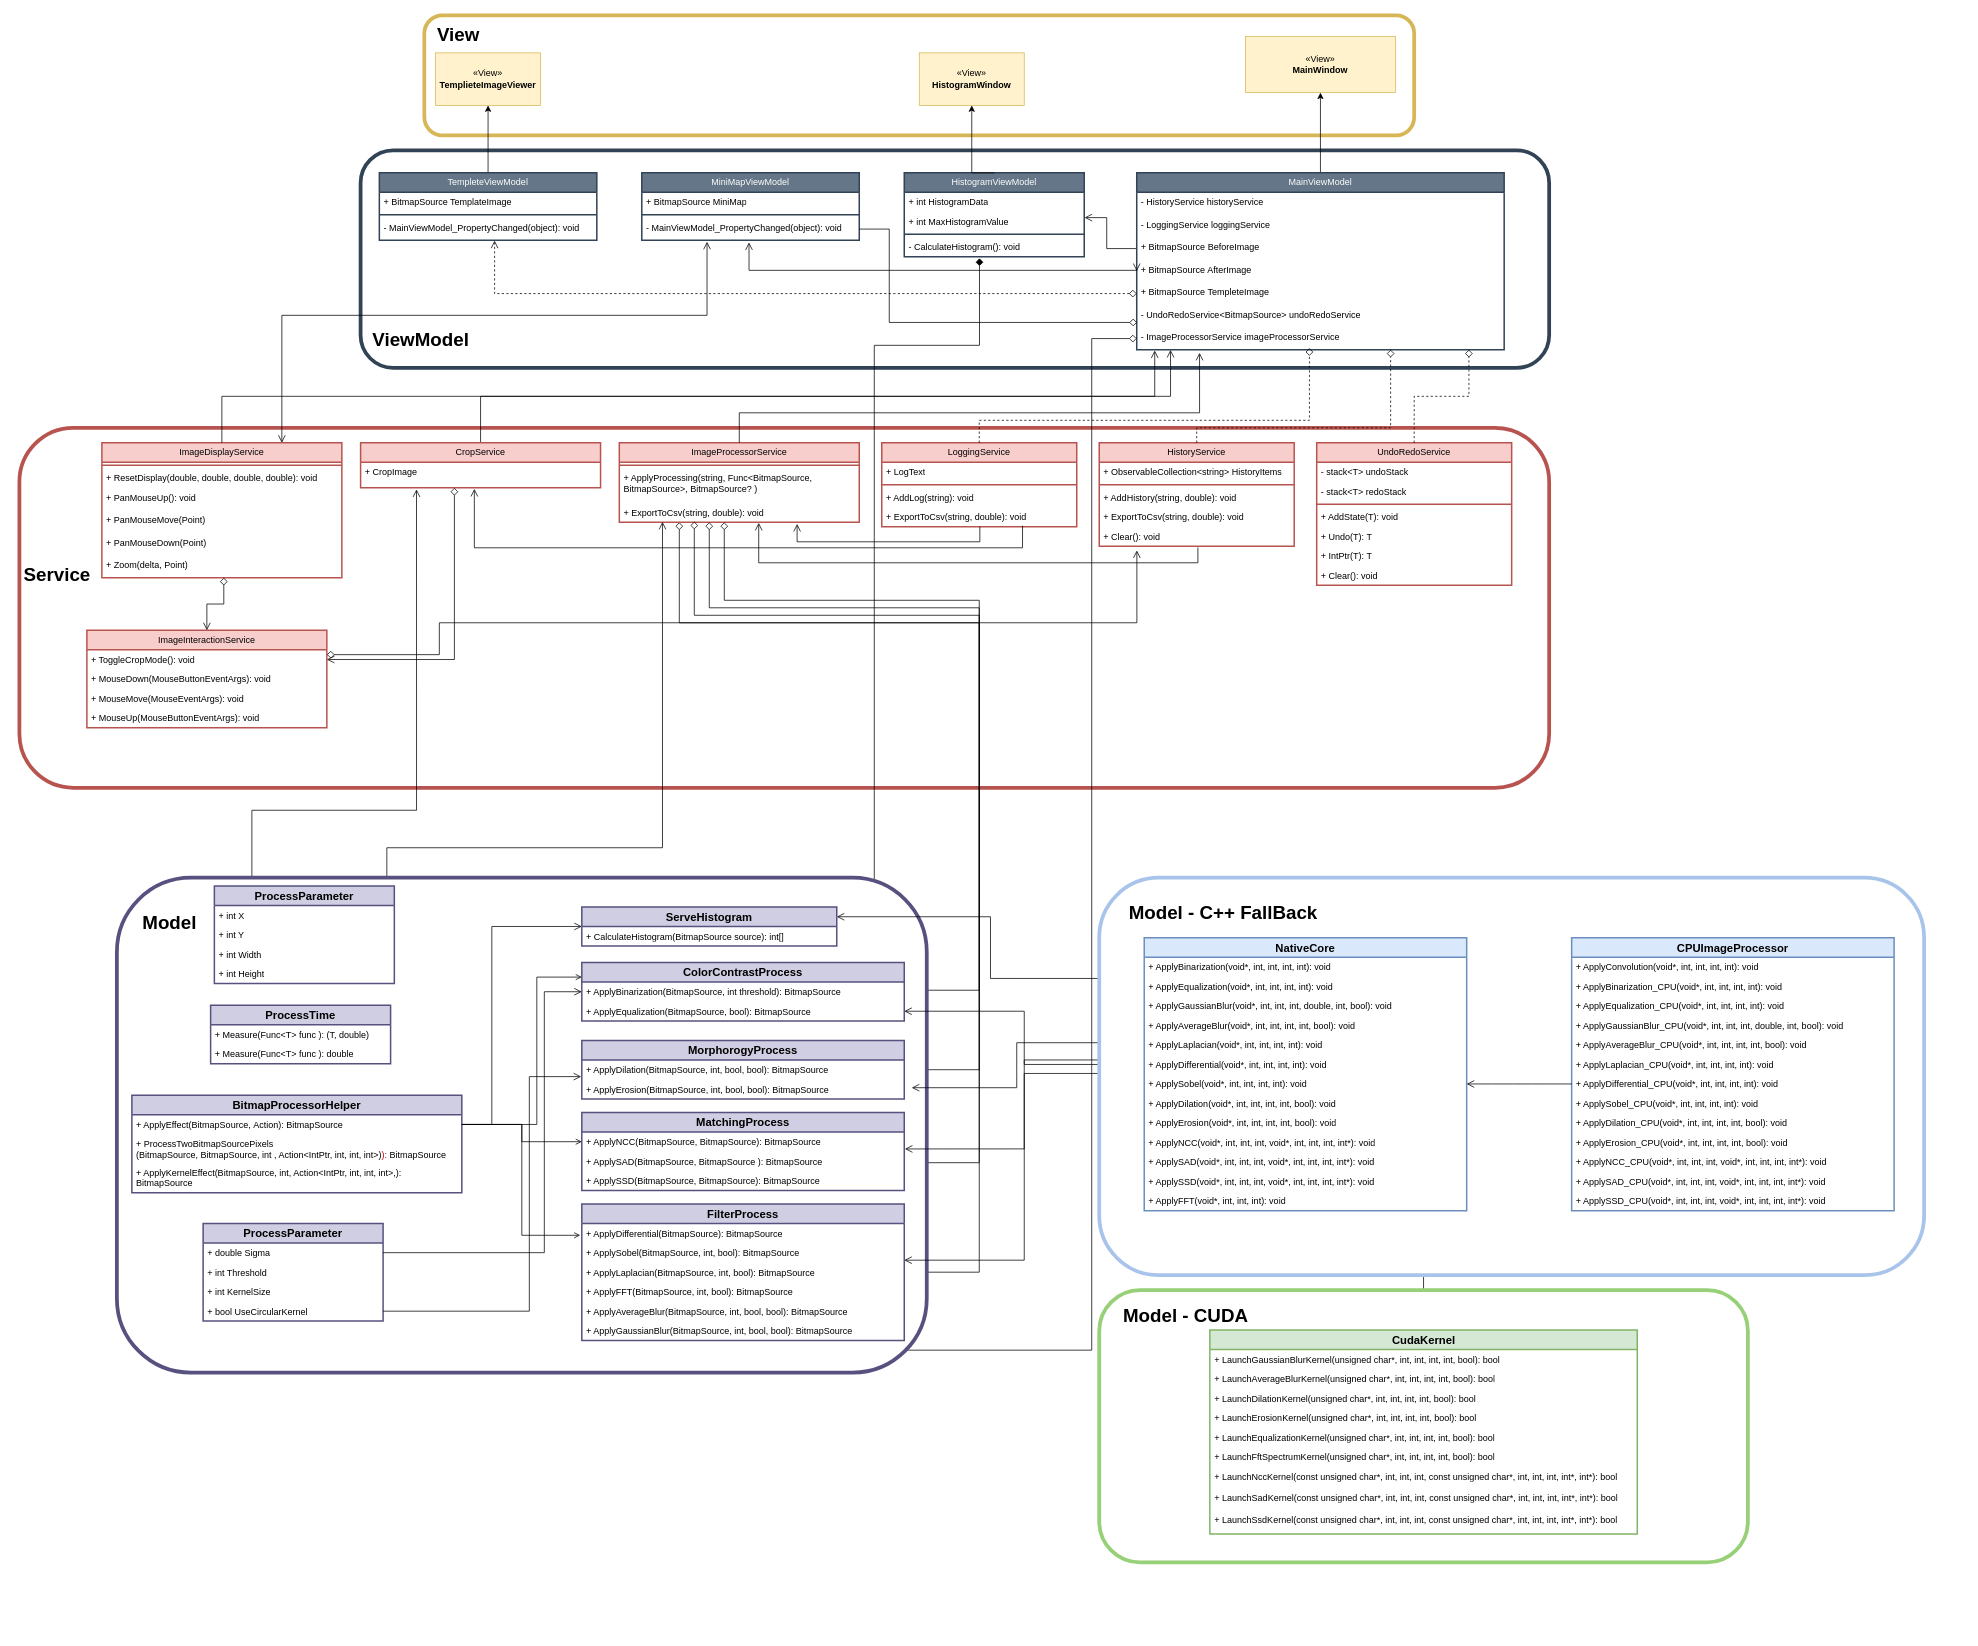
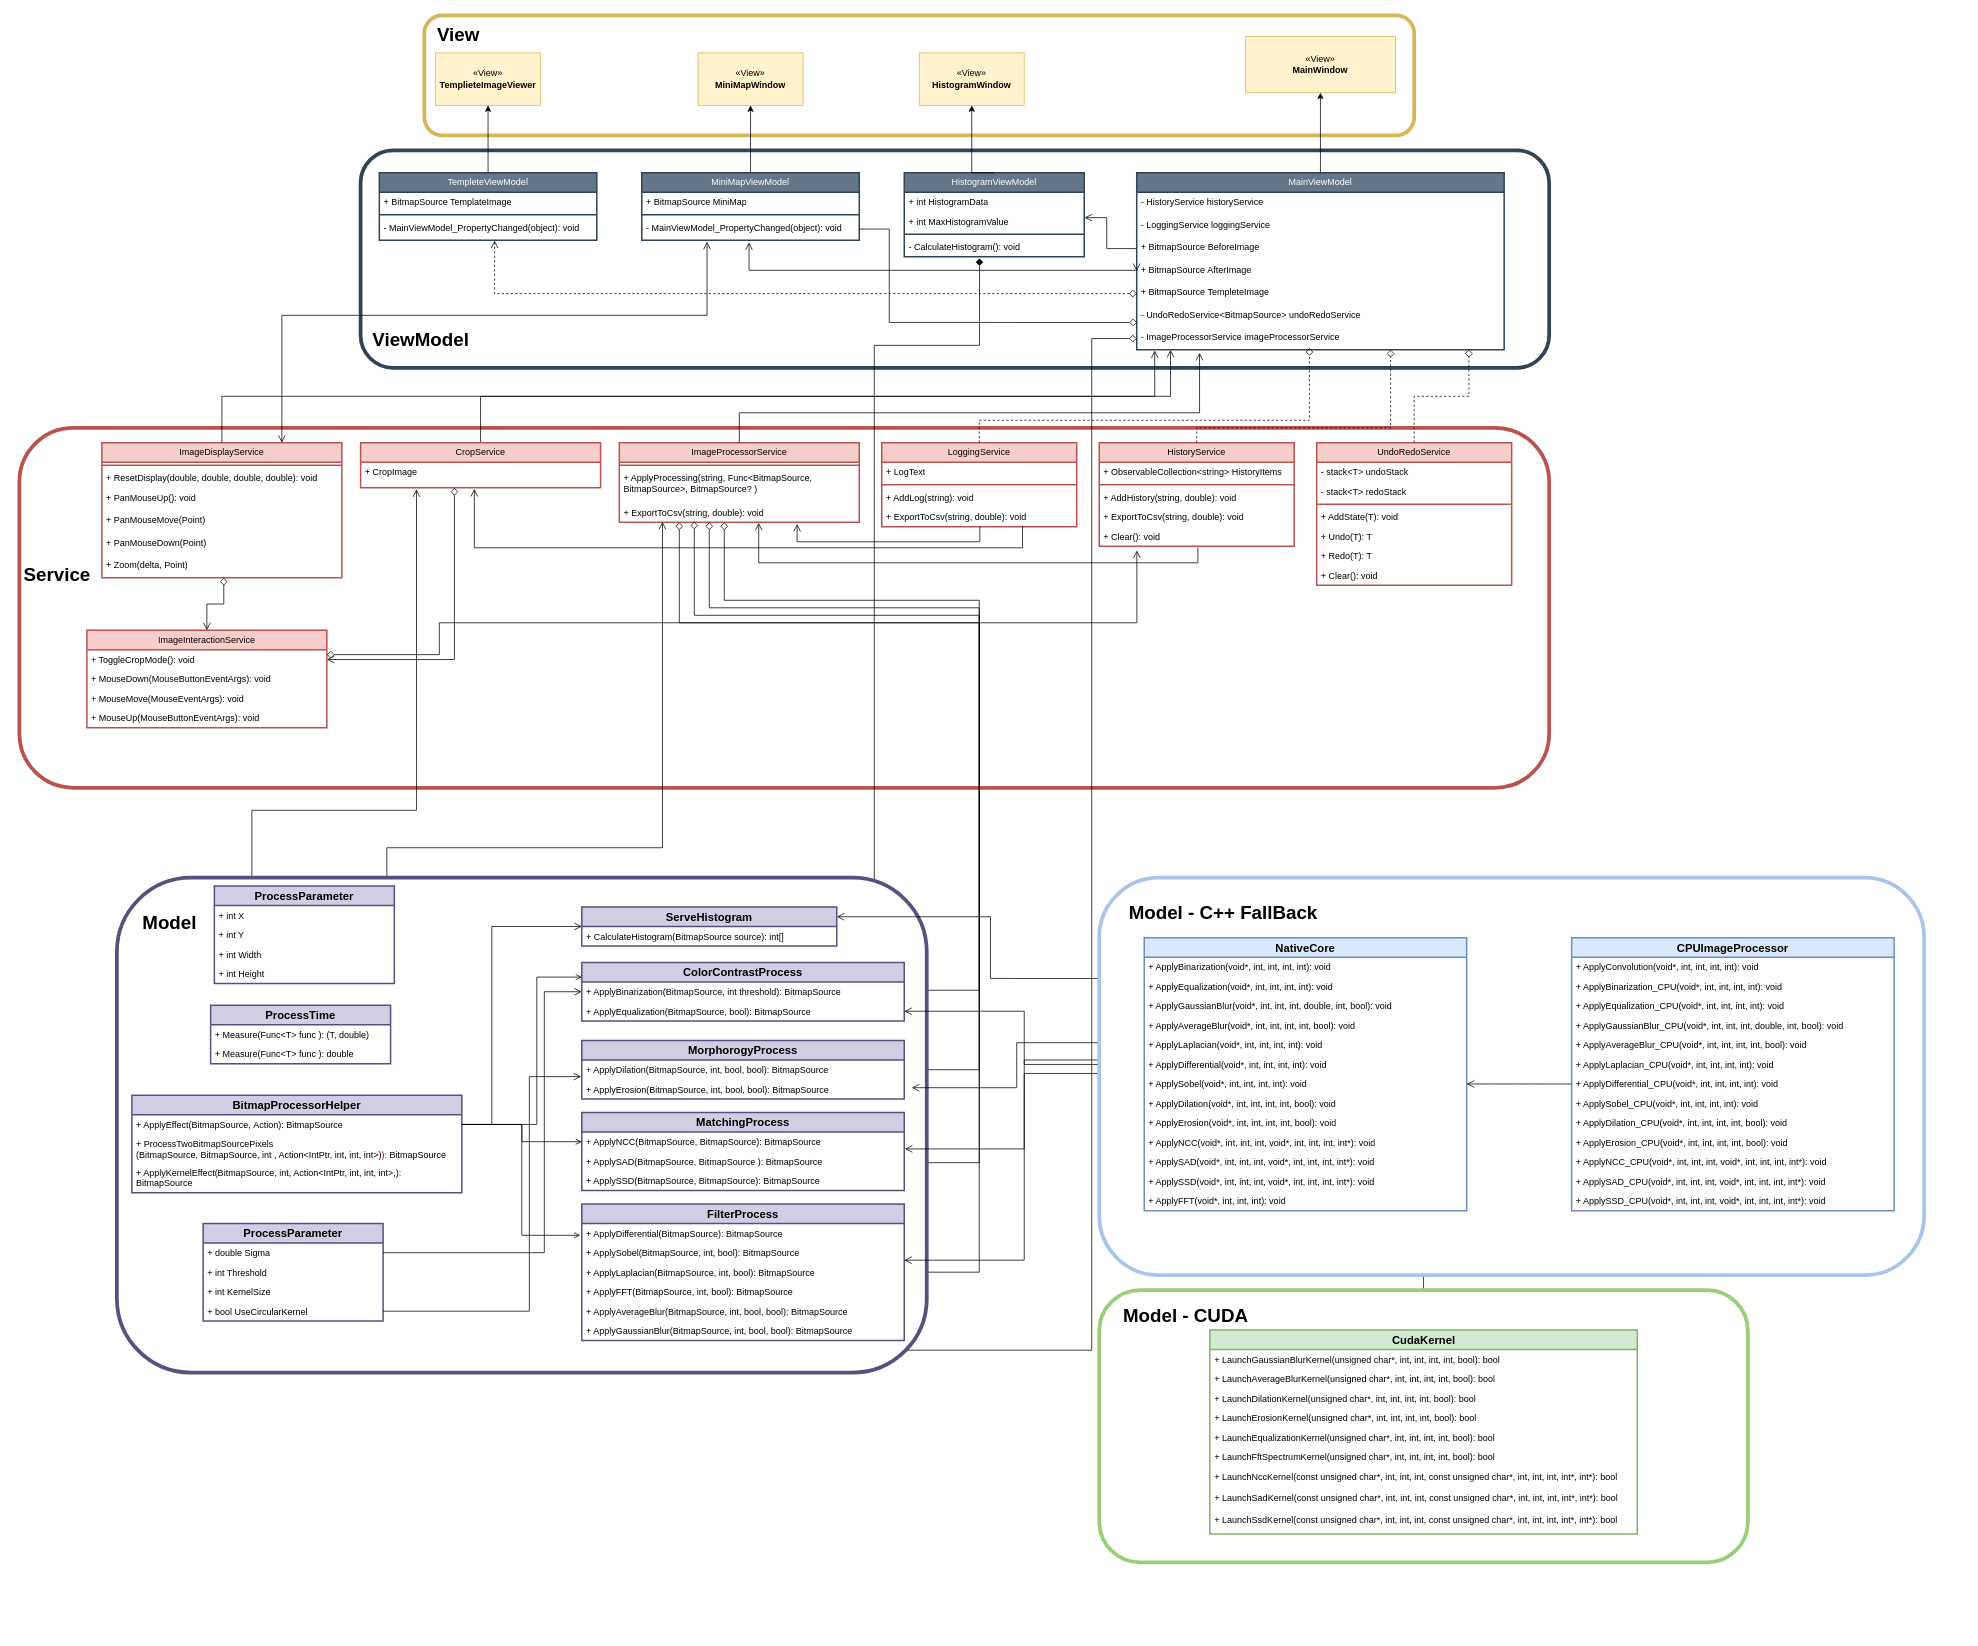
none -> (750, 79)
none -> (750, 142)
(1353, 557) -> (1348, 557)
